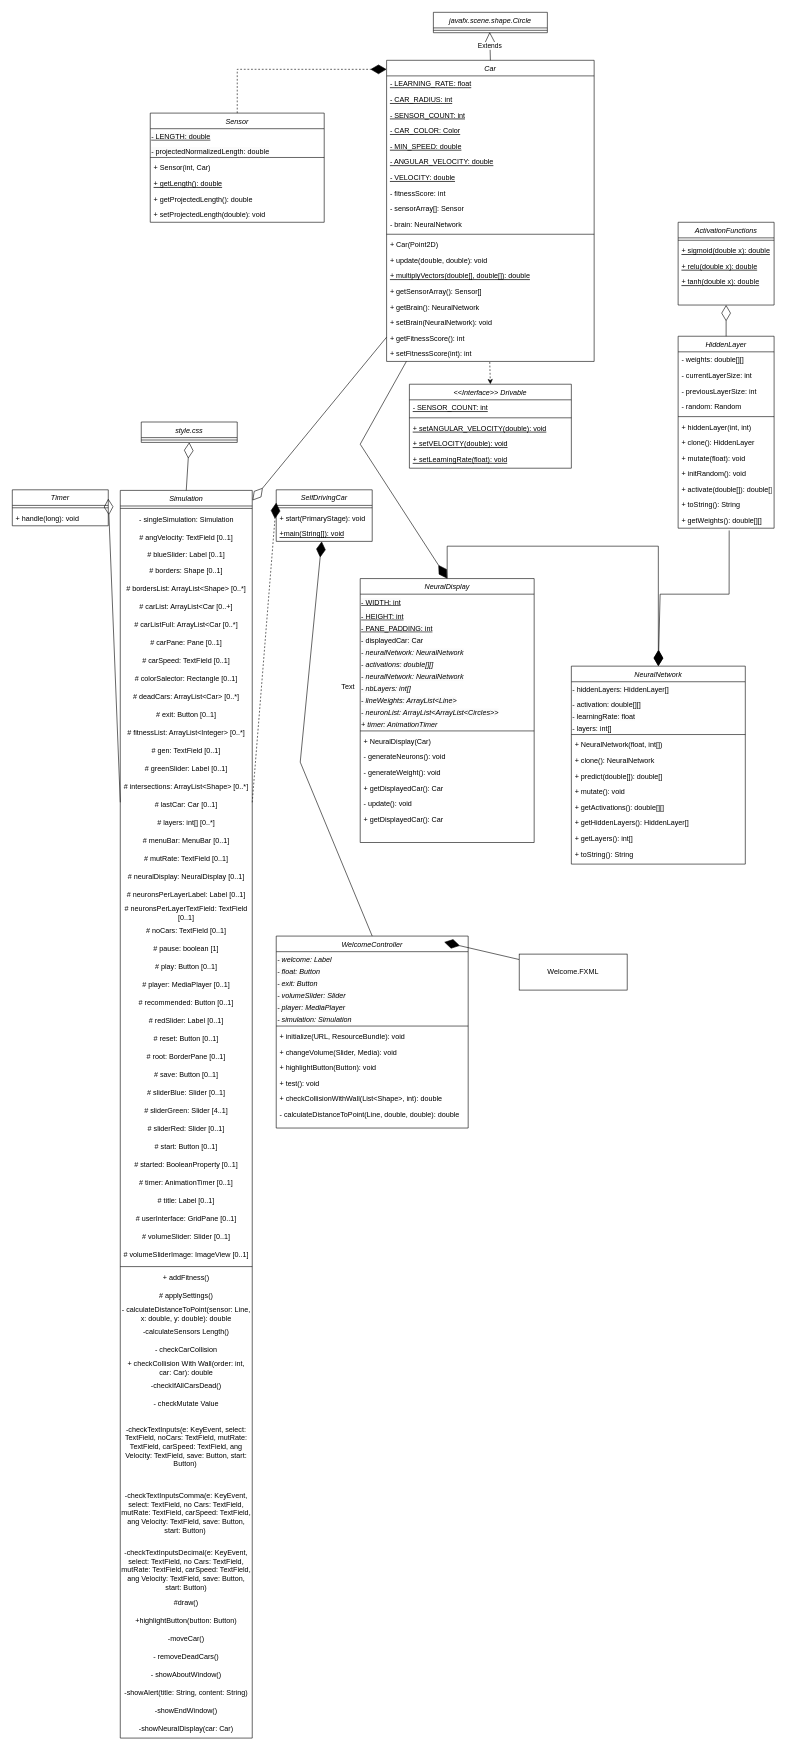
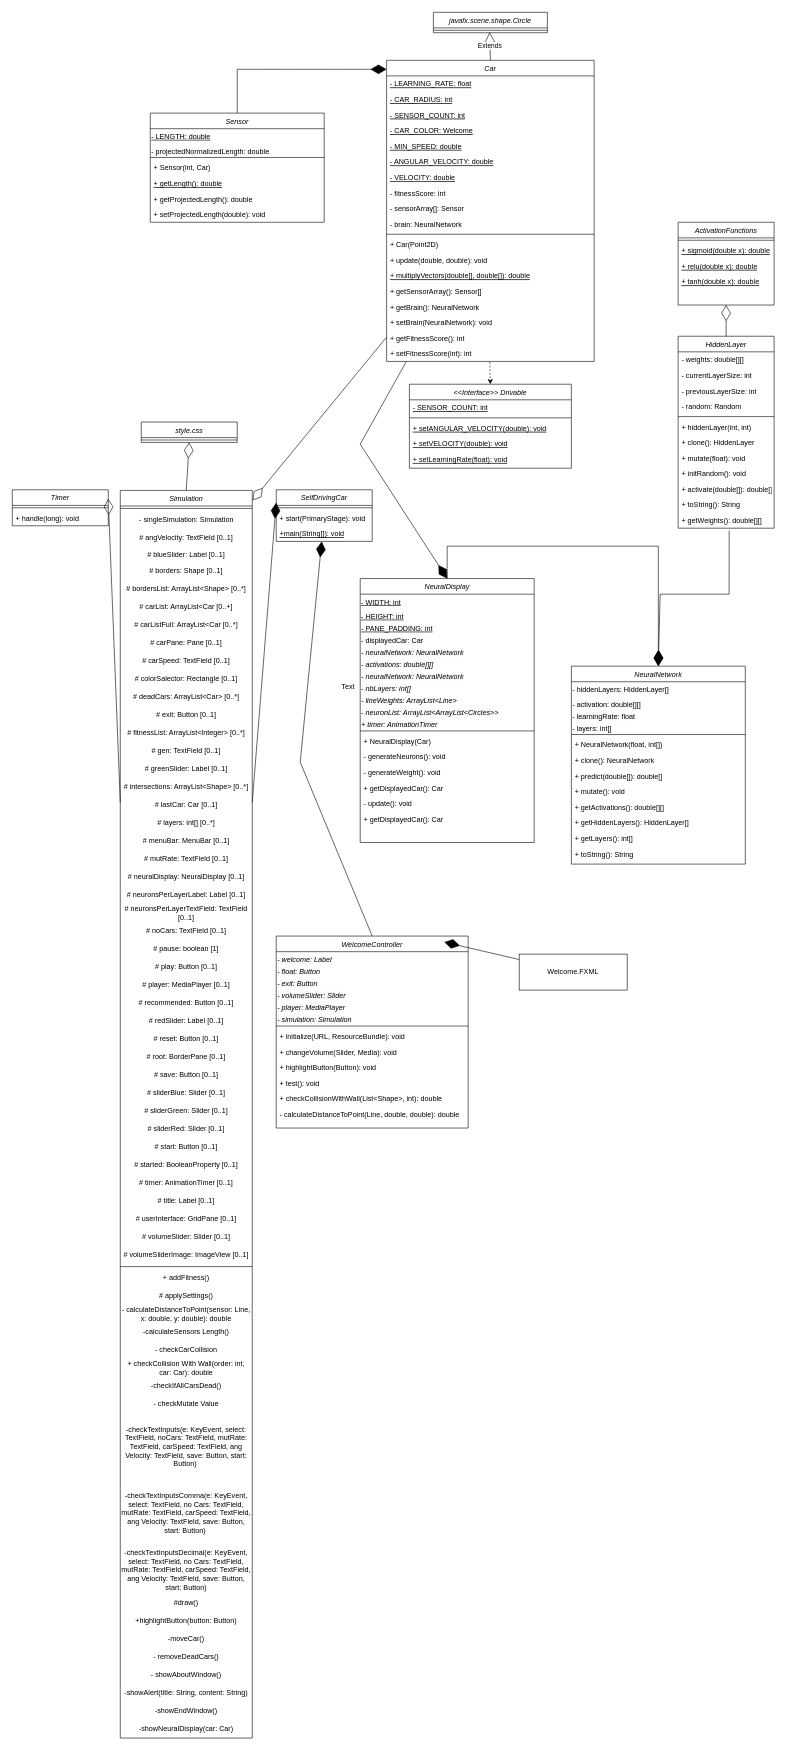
(283, 69) -> (283, 69)
(423, 131) -> (427, 131)
(264, 656) -> (264, 656)
(186, 1112) -> (186, 1112)
